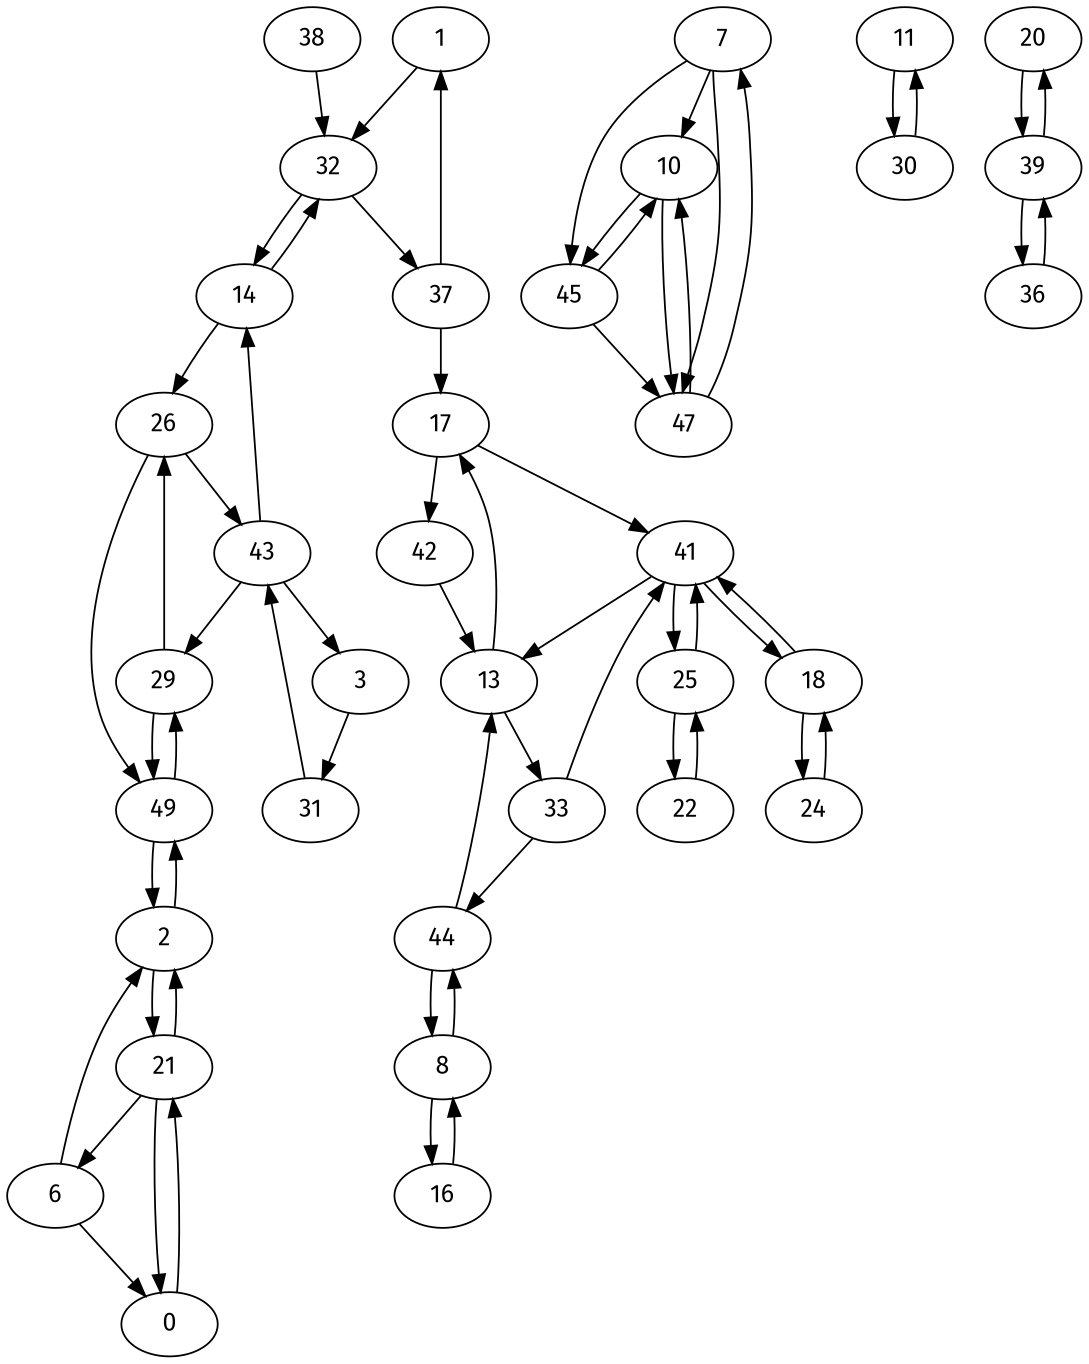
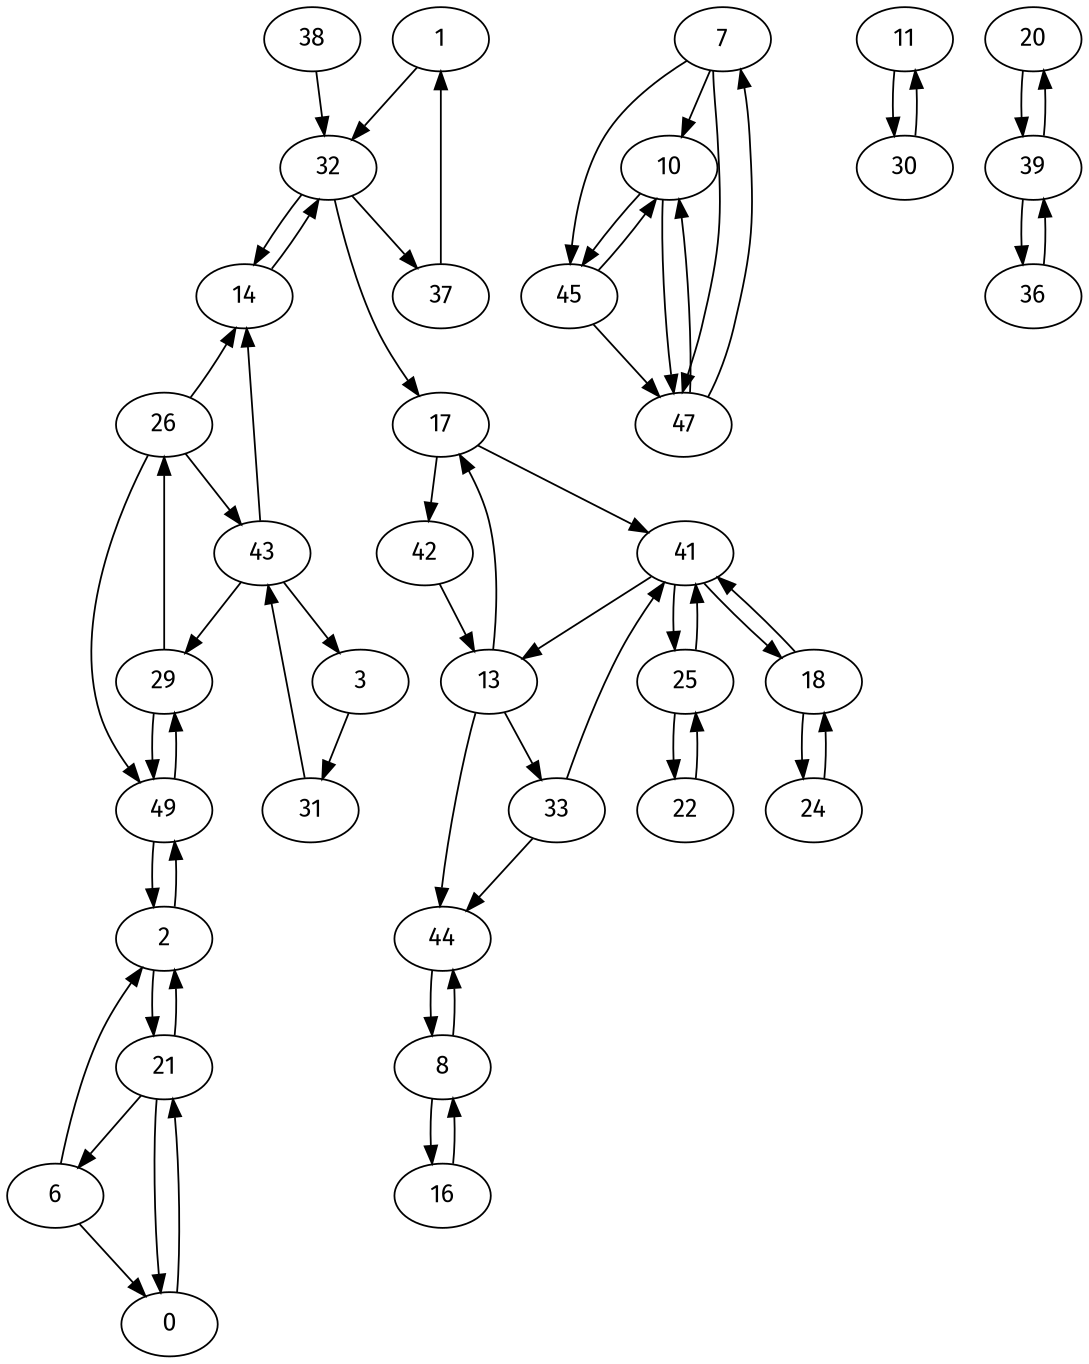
(199, 350) -> (209, 371)
(441, 352) -> (362, 294)
(476, 821) -> (456, 800)
